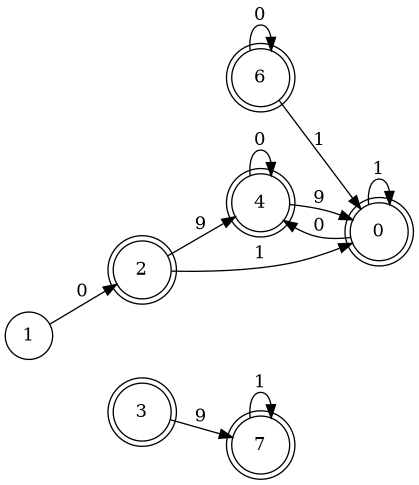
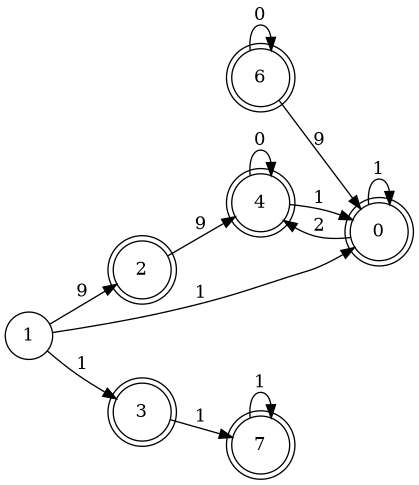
(320, 140) -> (320, 140)
(320, 198) -> (320, 198)
(320, 226) -> (320, 226)
(257, 268) -> (201, 304)
(83, 292) -> (83, 292)
none -> (75, 373)
(201, 417) -> (201, 417)
